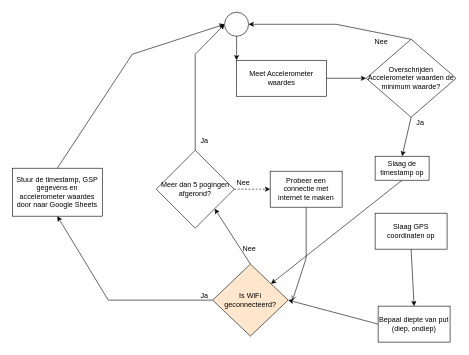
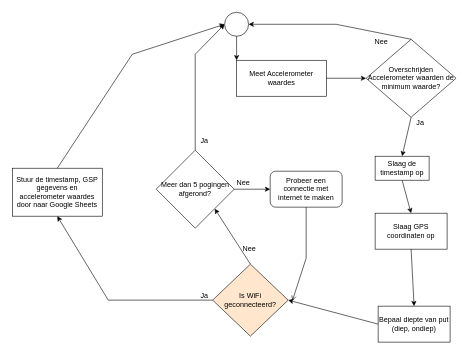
(250, 189) -> (250, 189)
(306, 189) -> (306, 189)
(339, 231) -> (406, 195)
